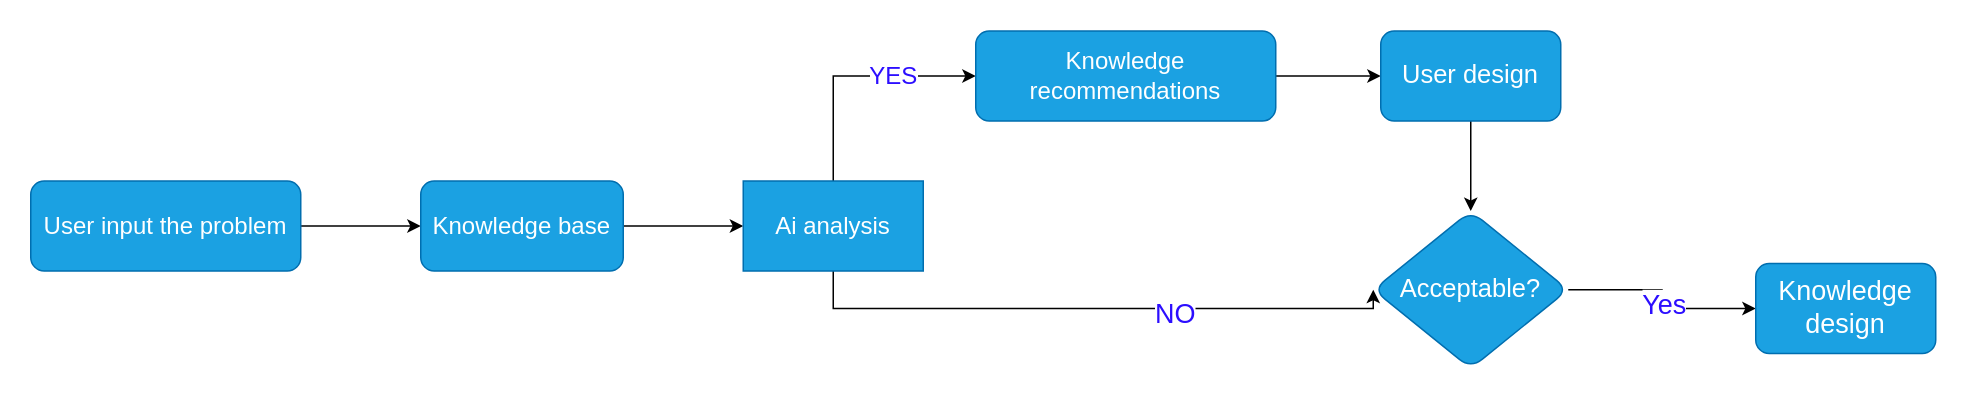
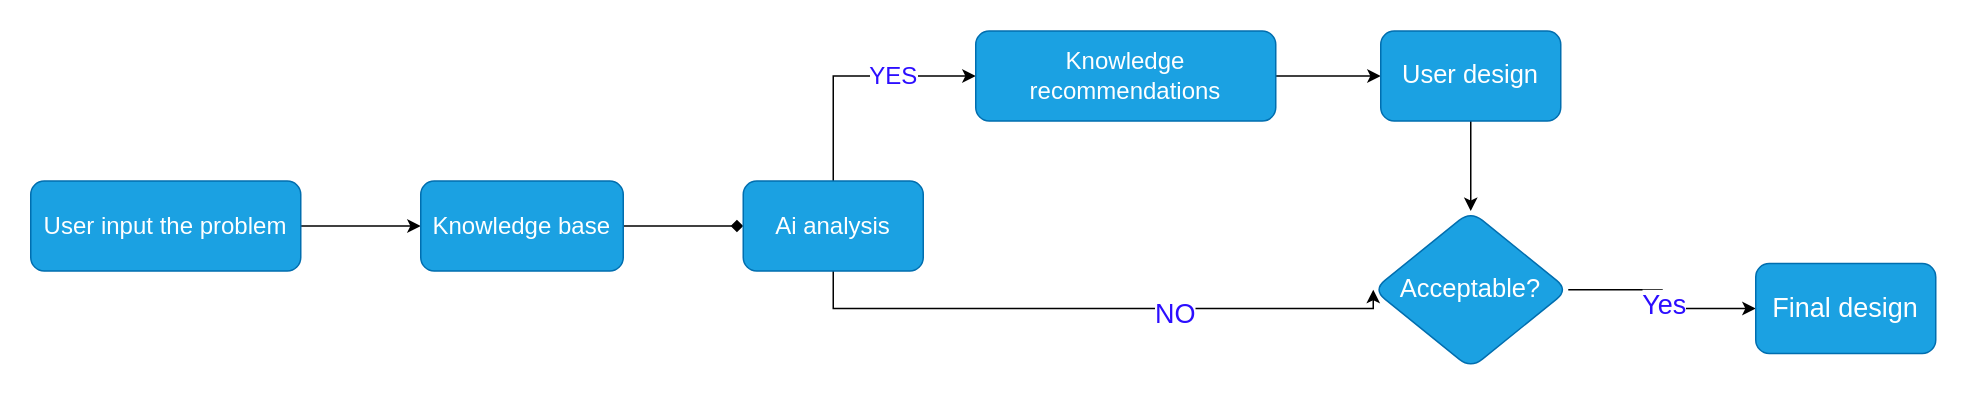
(732, 226) -> (731, 226)
(833, 226) -> (833, 226)
(1846, 308) -> (1846, 308)
